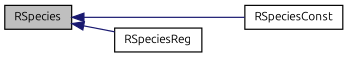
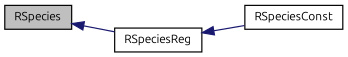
(164, 17) -> (229, 28)
